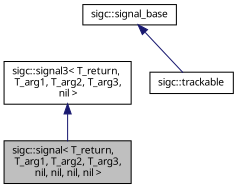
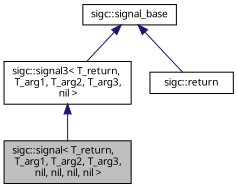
none -> (100, 47)
(192, 83) -> (192, 83)
